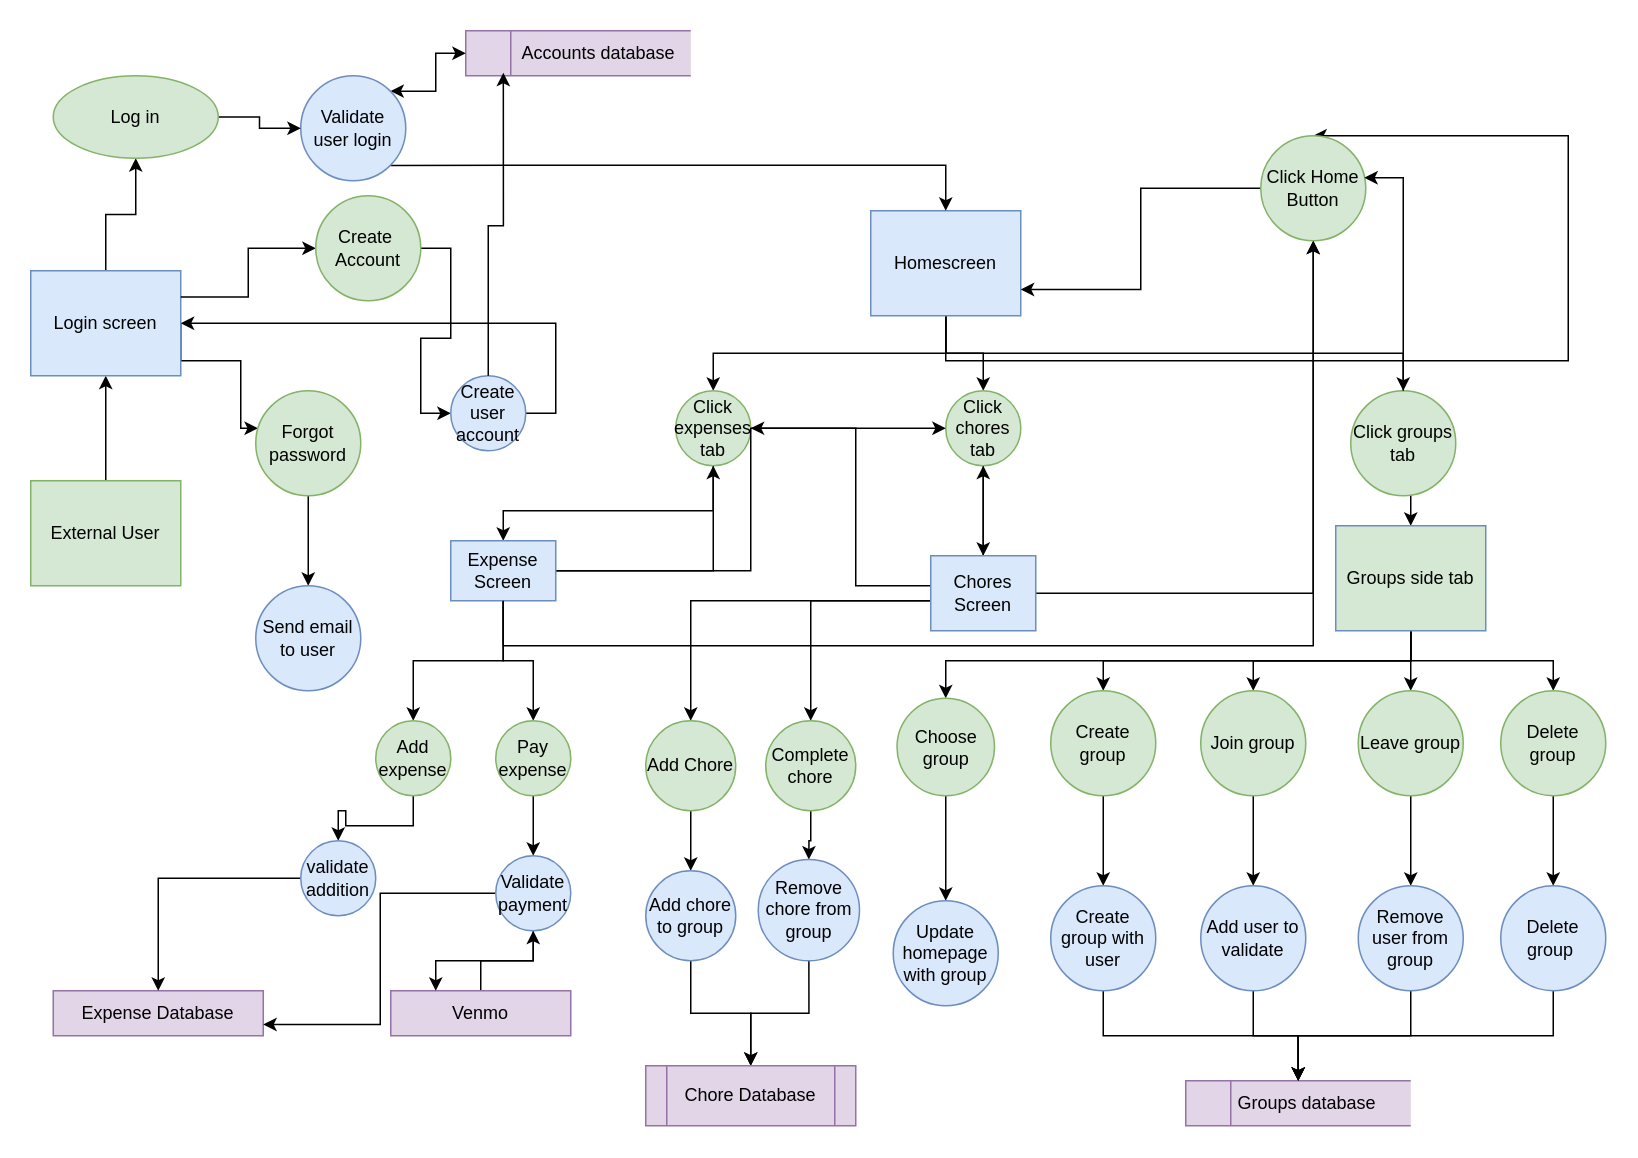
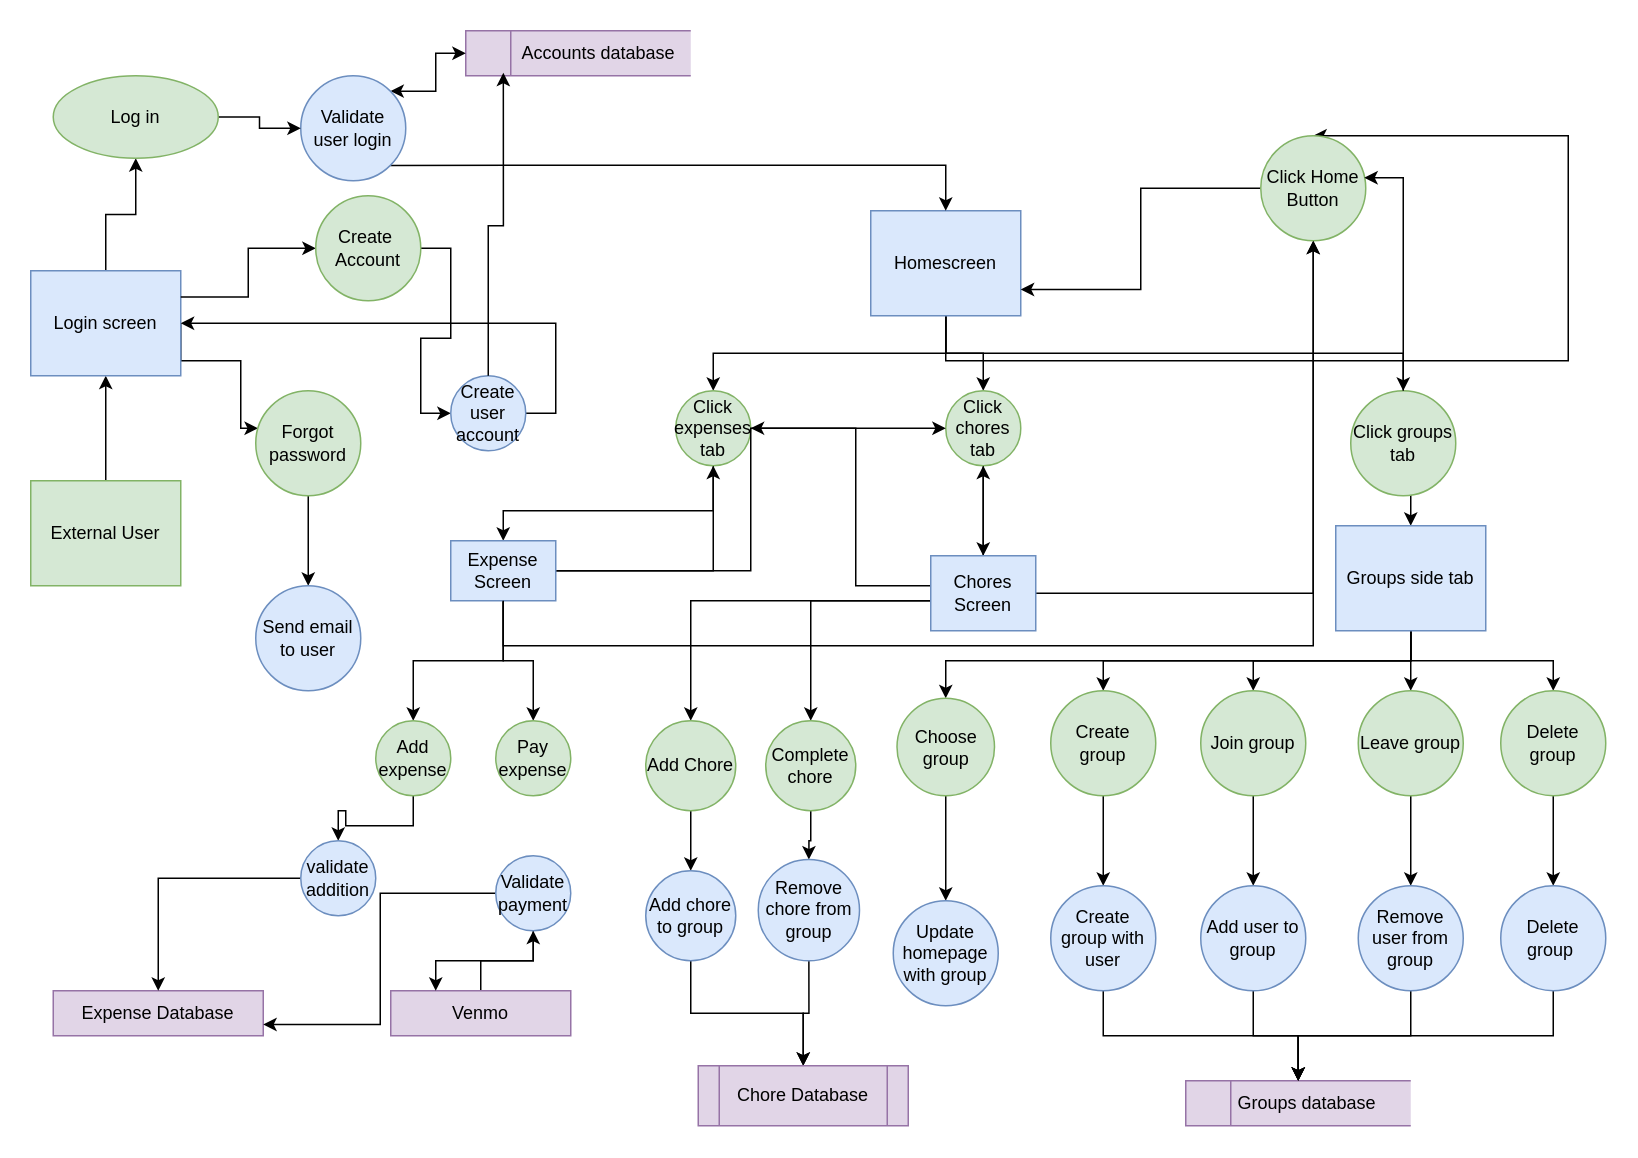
(1411, 578) -> (1411, 578)
(533, 821) -> none
(1253, 938) -> (1253, 938)
(751, 1096) -> (803, 1096)
